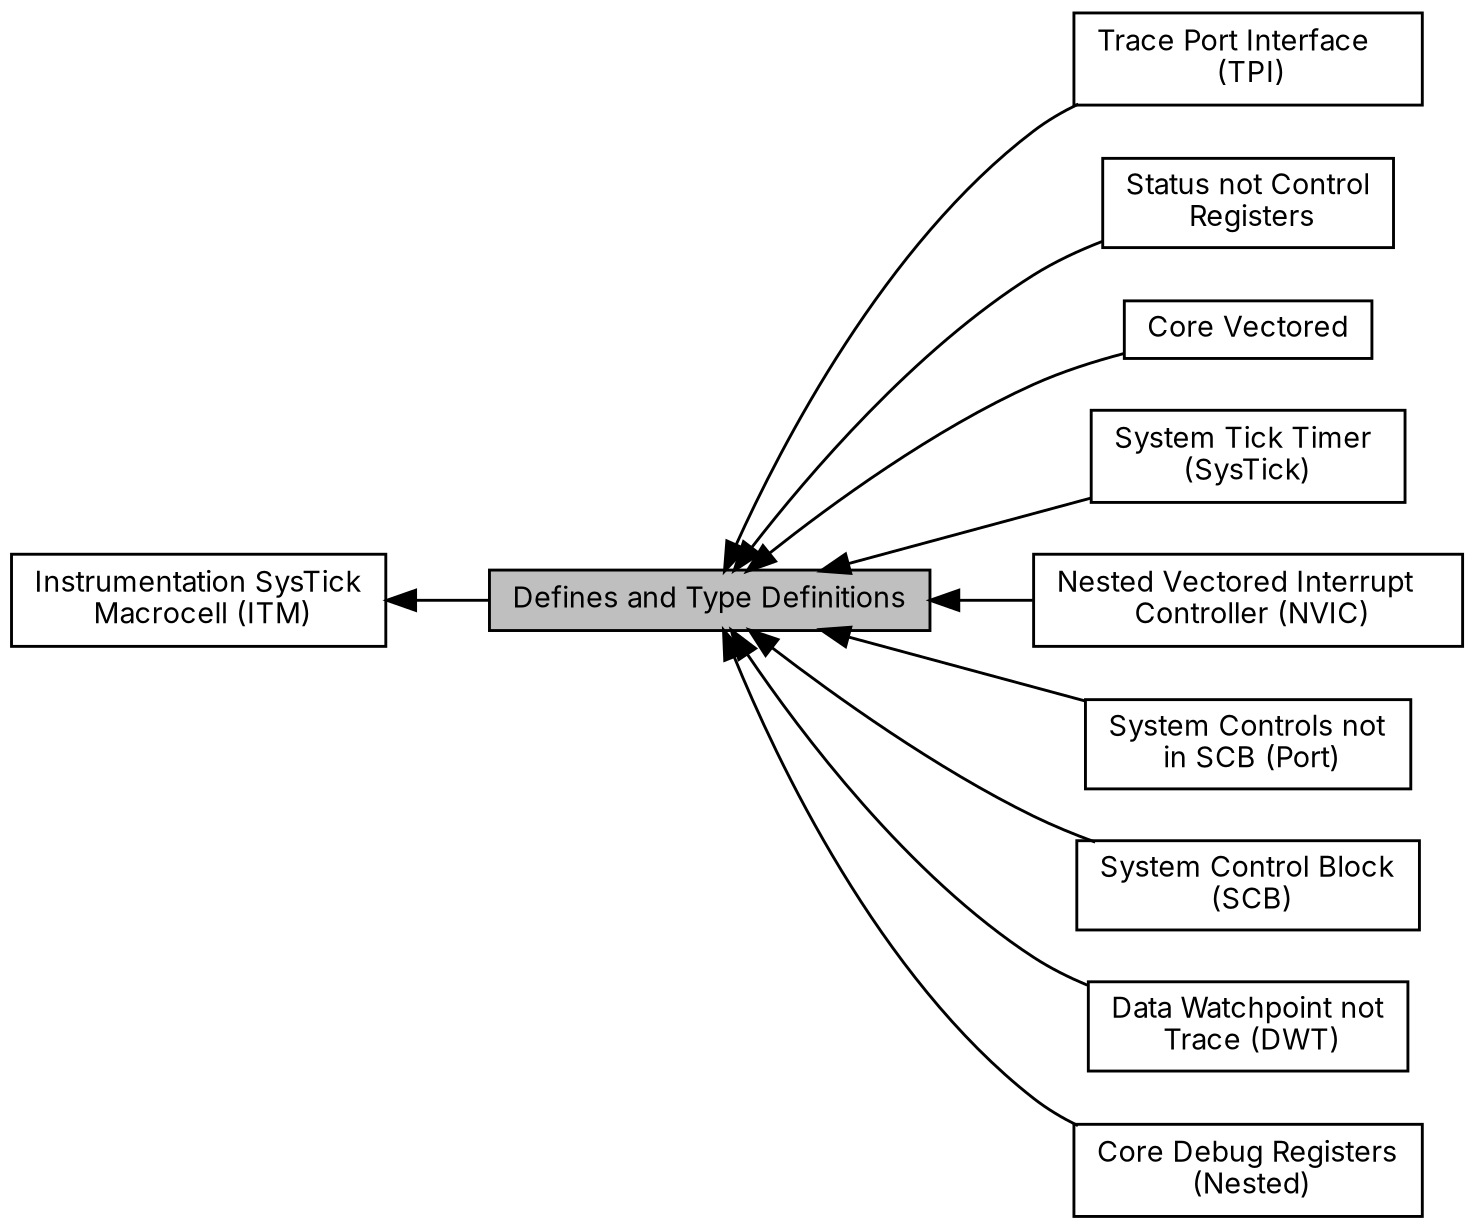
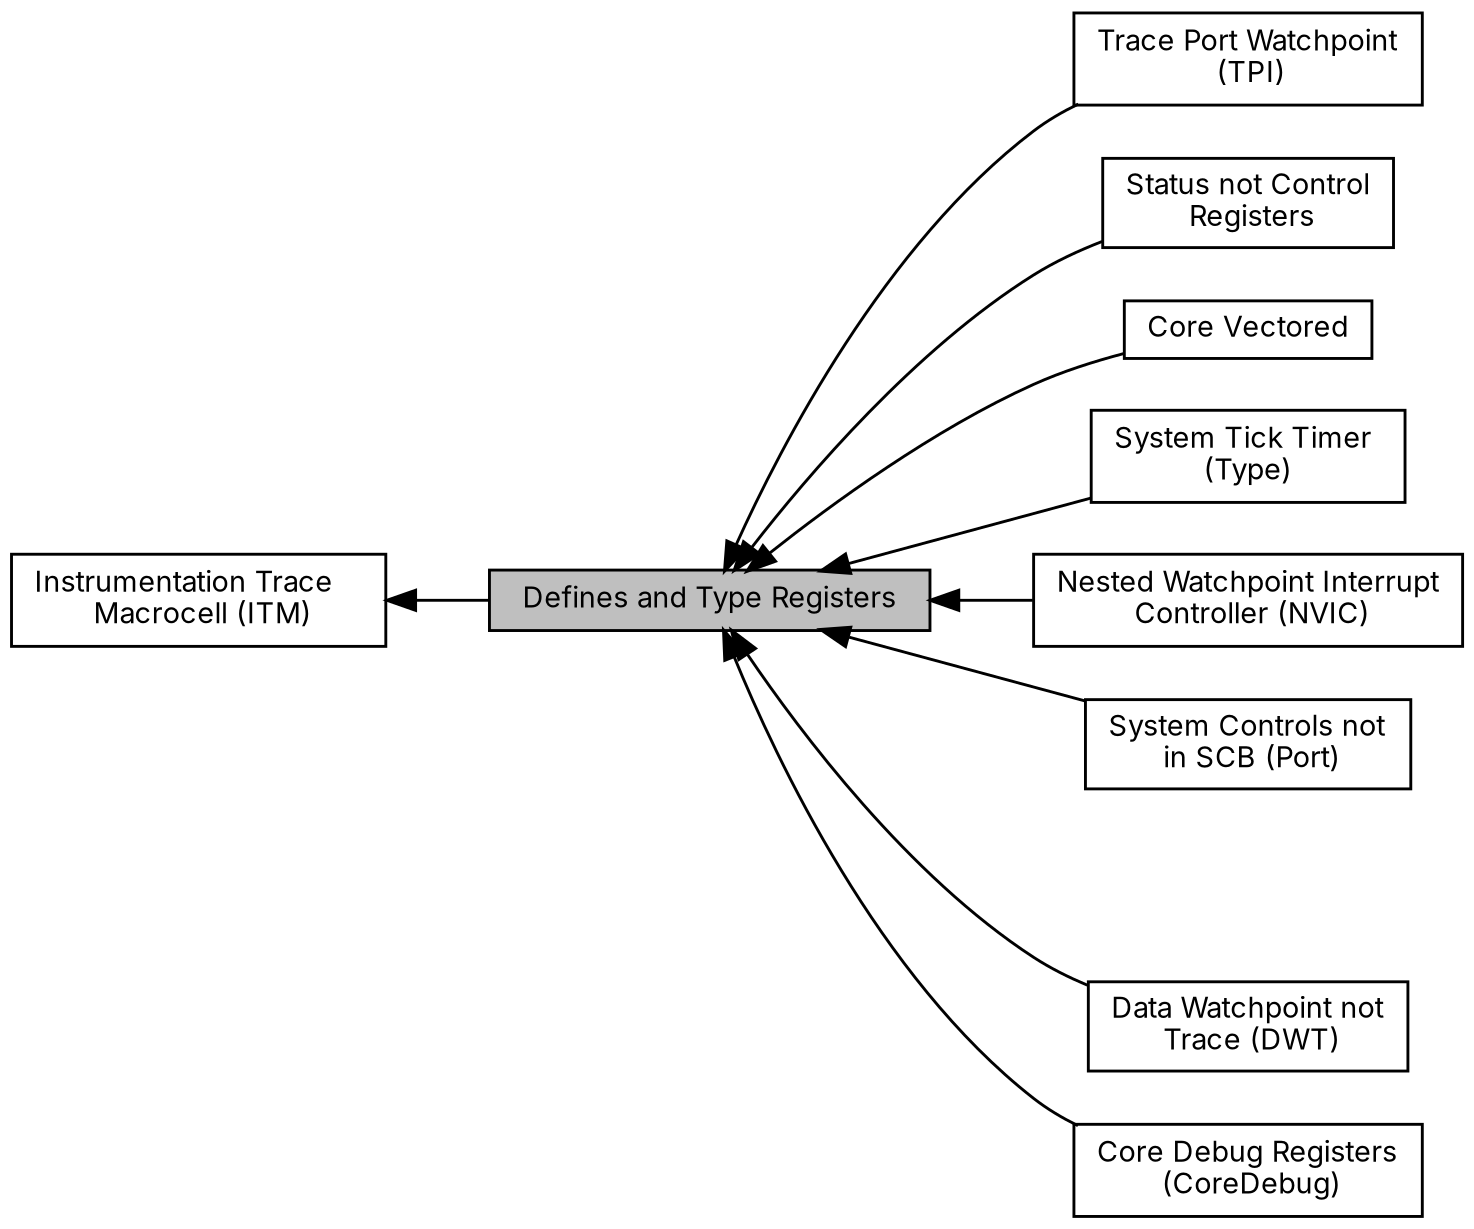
(1248, 59) -> (1248, 59)
(1248, 456) -> (1248, 456)
(199, 600) -> (199, 600)
(710, 600) -> (710, 600)
(1248, 600) -> (1248, 600)
(1248, 885) -> none
(1248, 1170) -> (1248, 1170)
